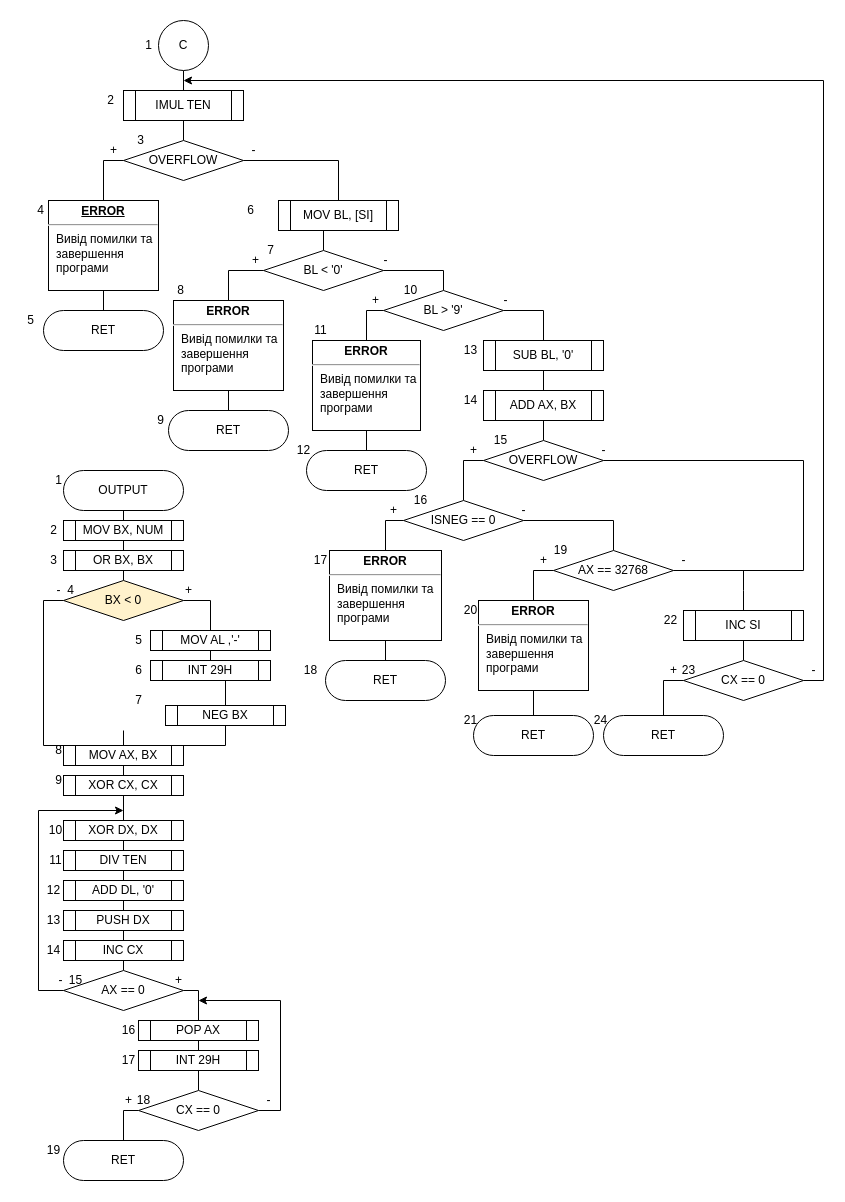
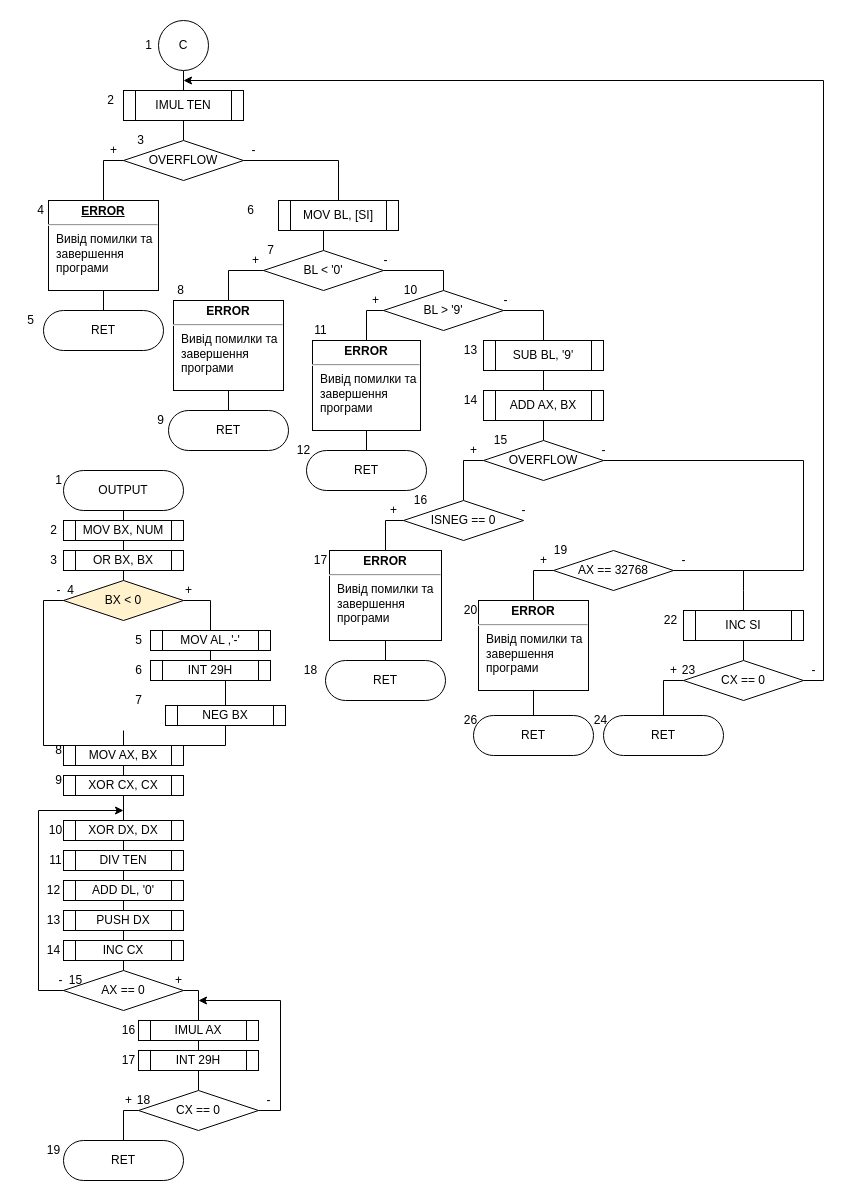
(544, 356) -> (544, 356)
(584, 521) -> none
(471, 721) -> (471, 721)
(199, 1031) -> (199, 1031)
